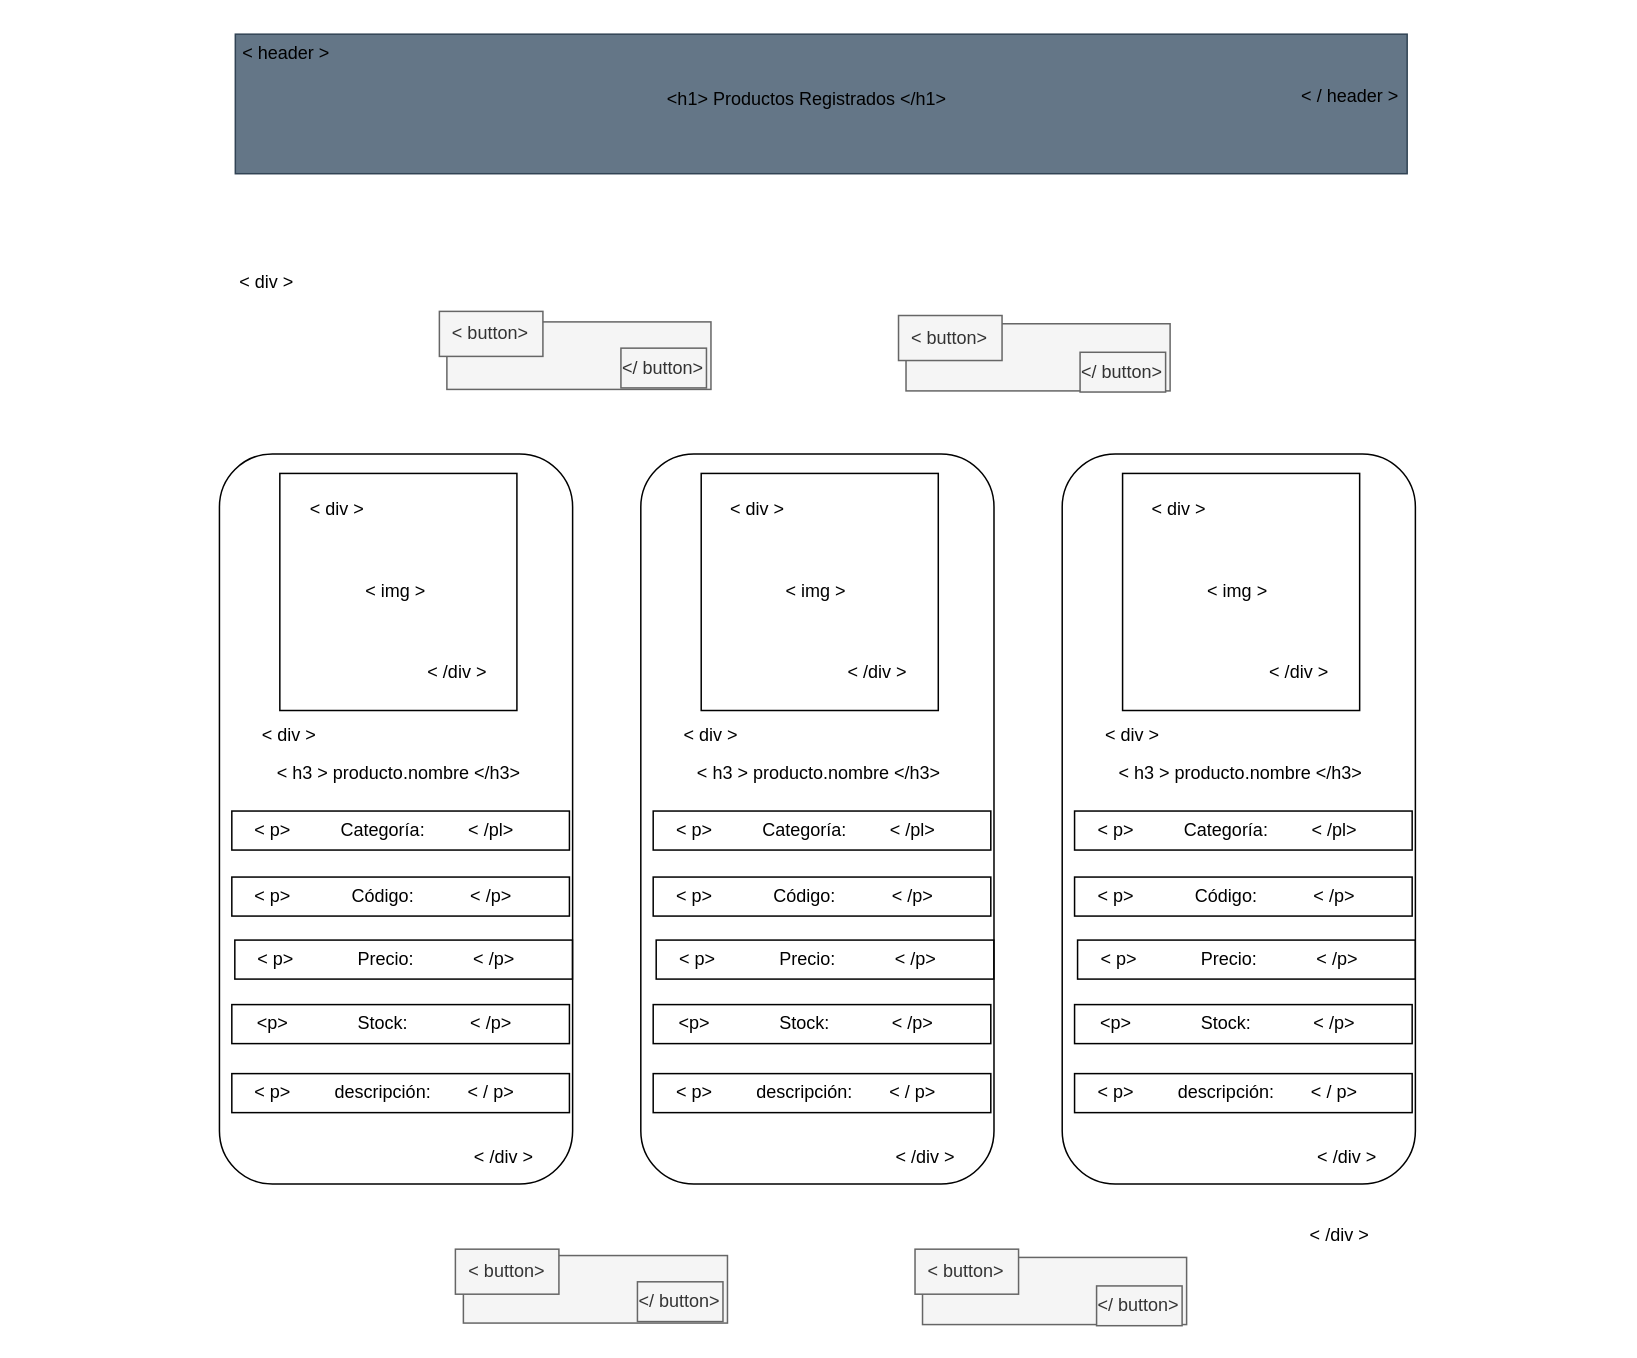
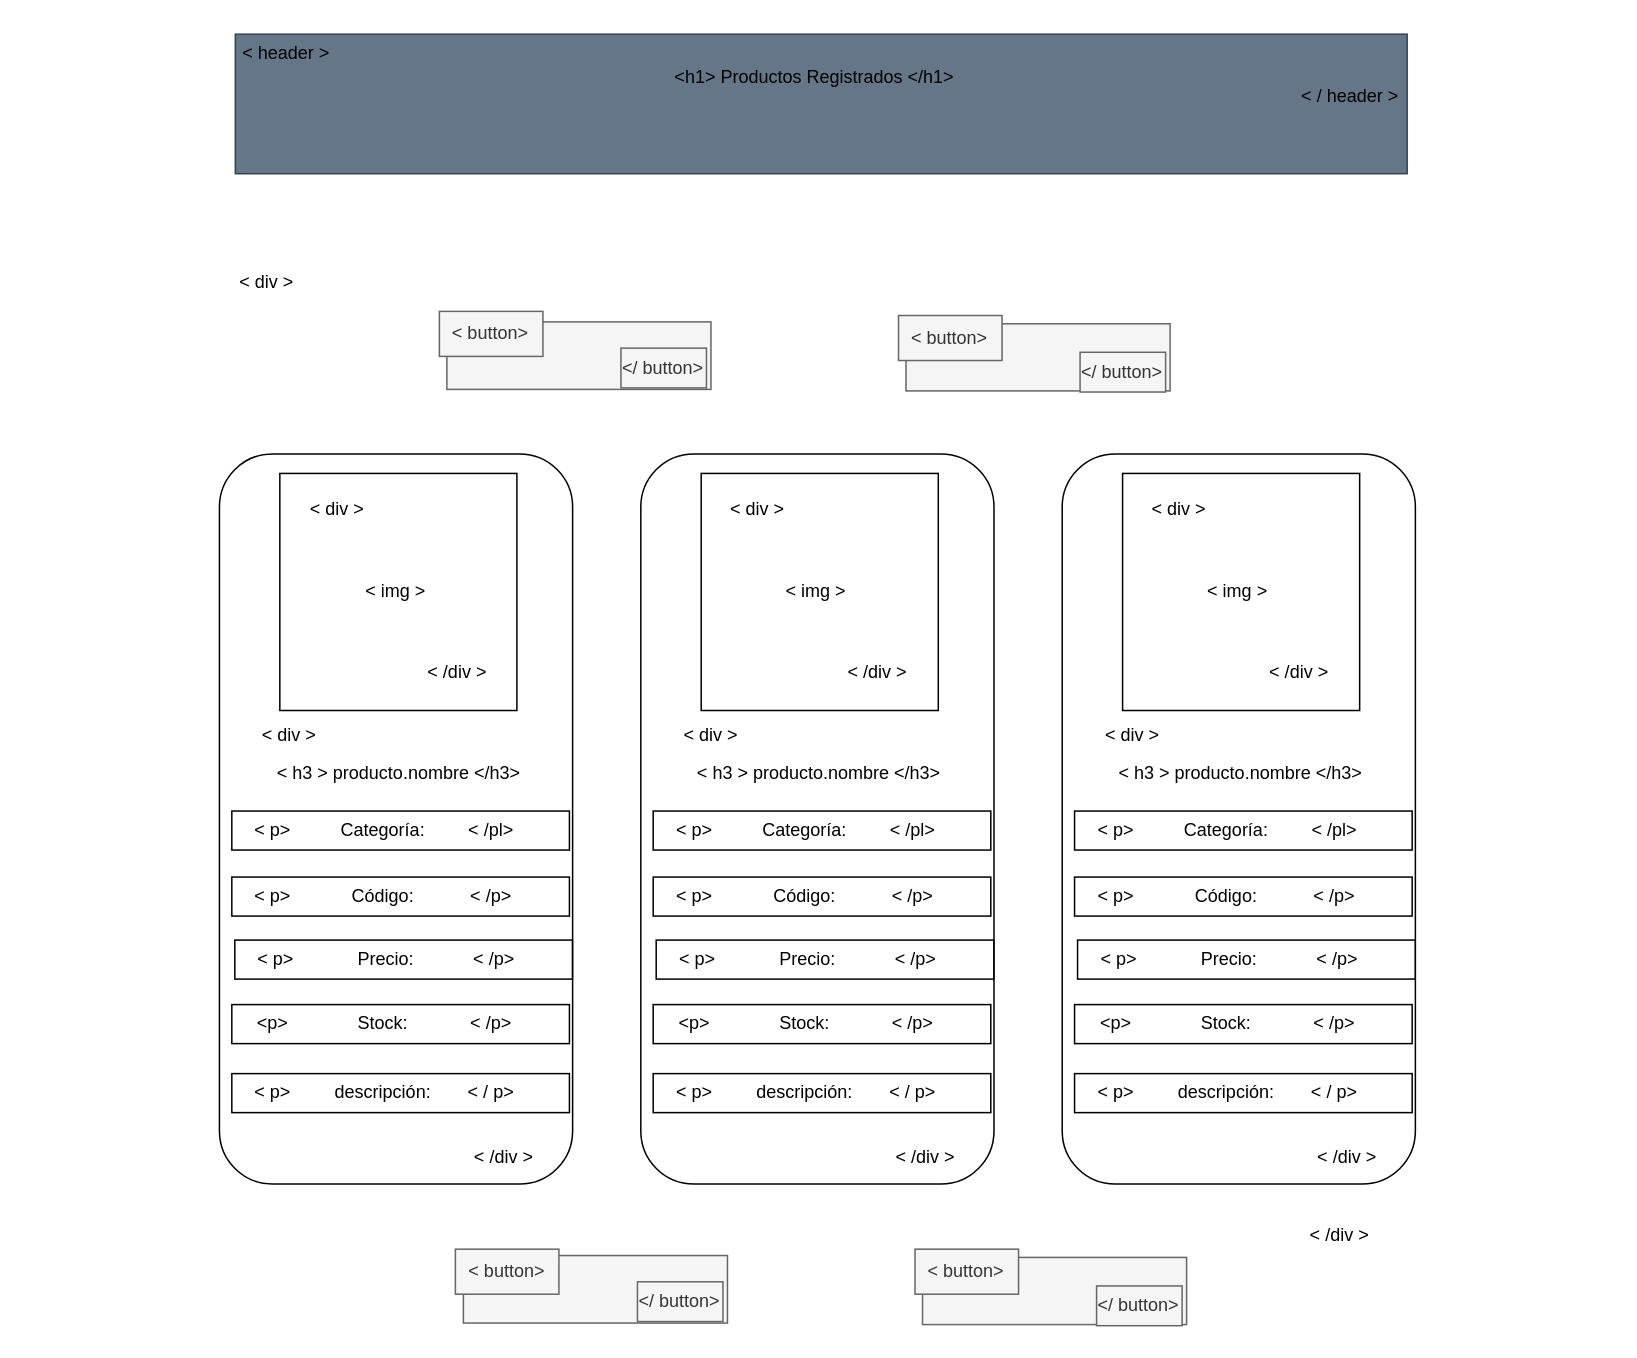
(807, 100) -> (815, 77)
